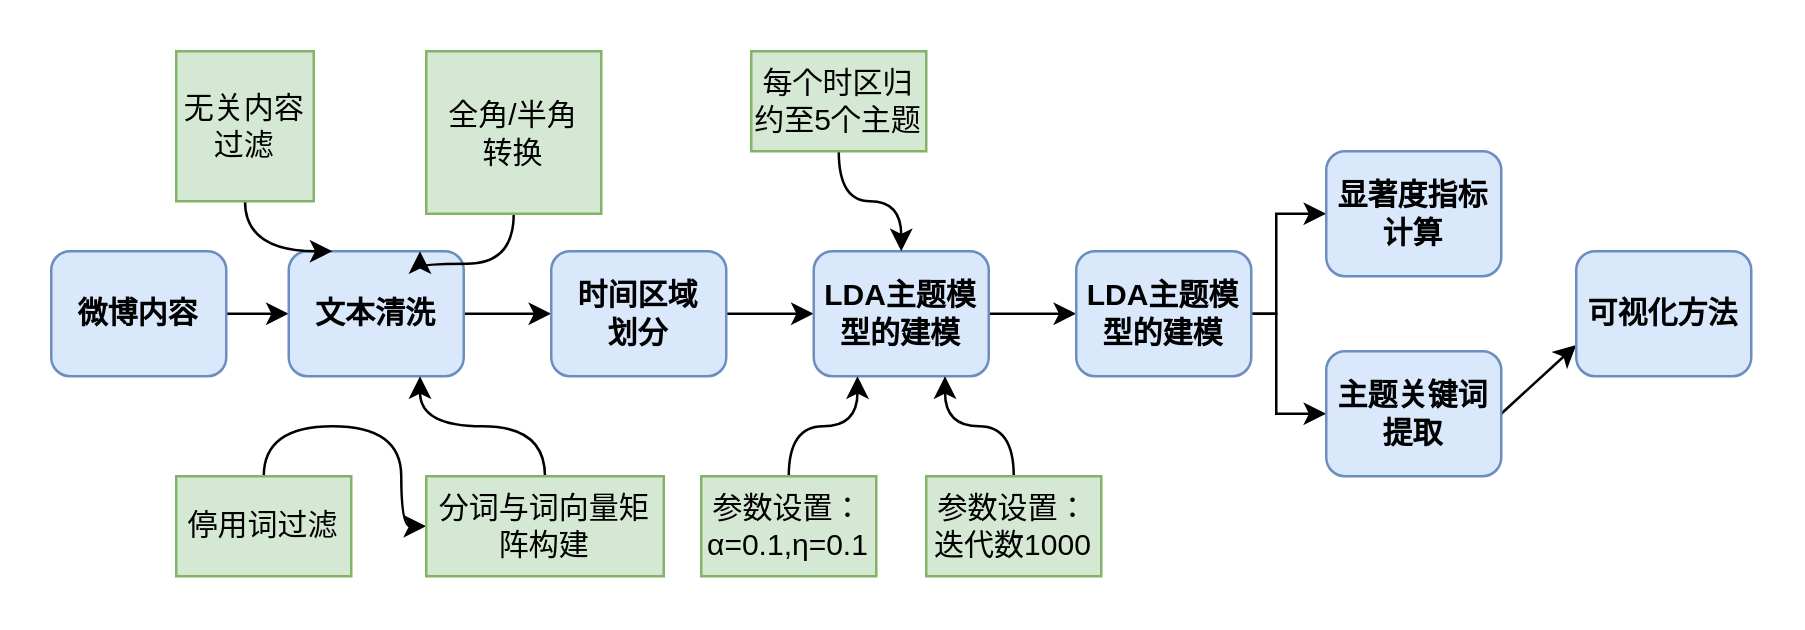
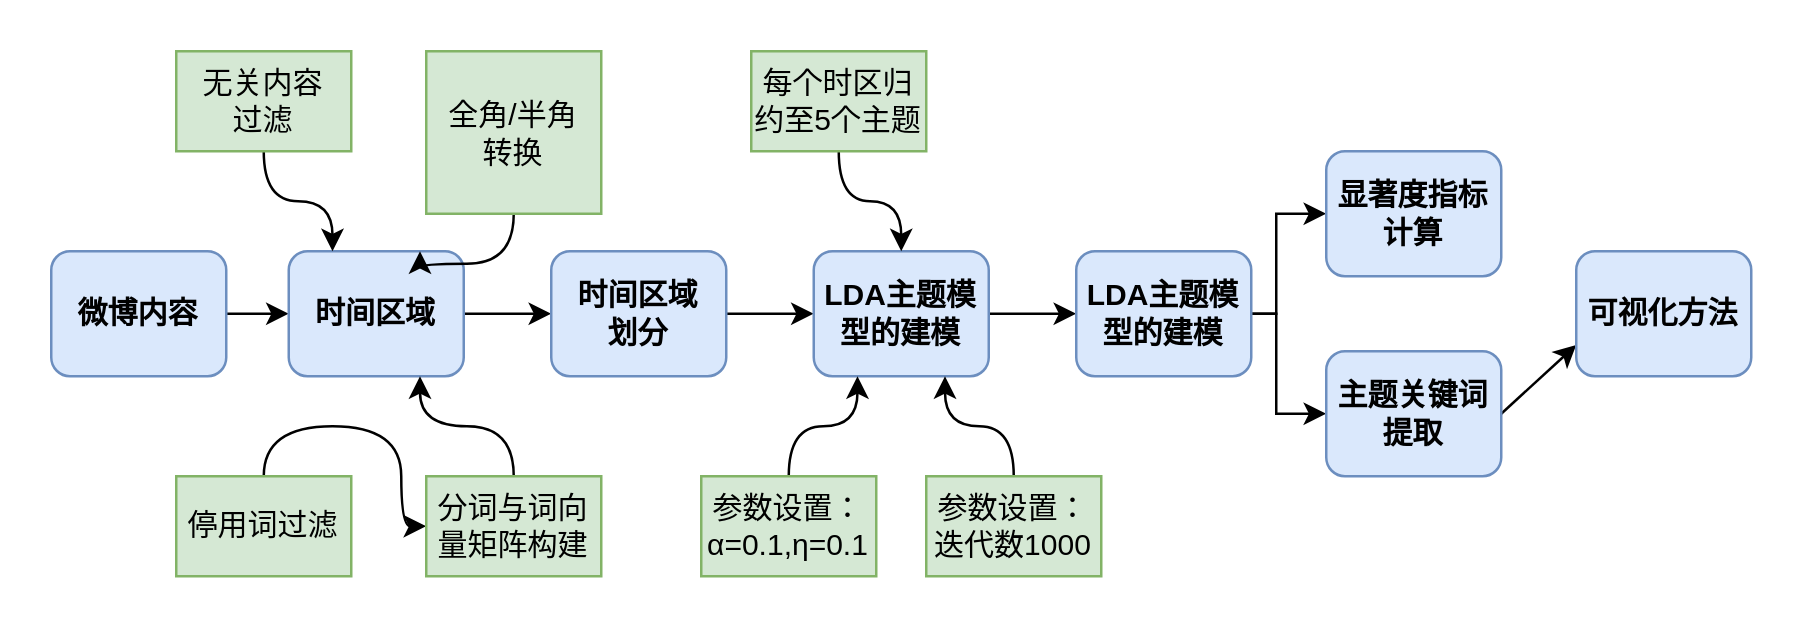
(245, 126) -> (264, 101)
(376, 314) -> (376, 314)
(545, 526) -> (514, 526)
